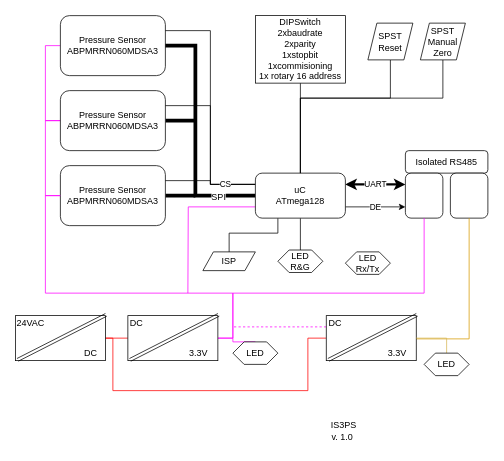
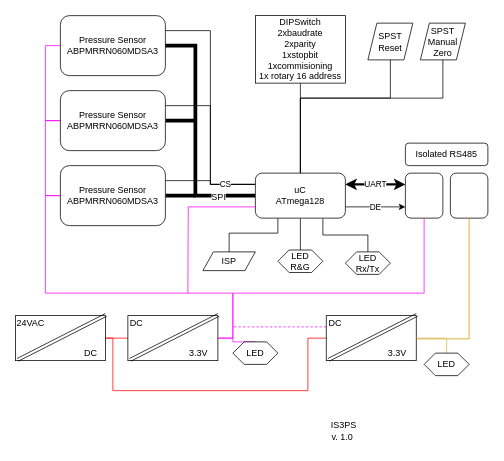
(447, 162) -> (447, 154)
none -> (345, 235)
